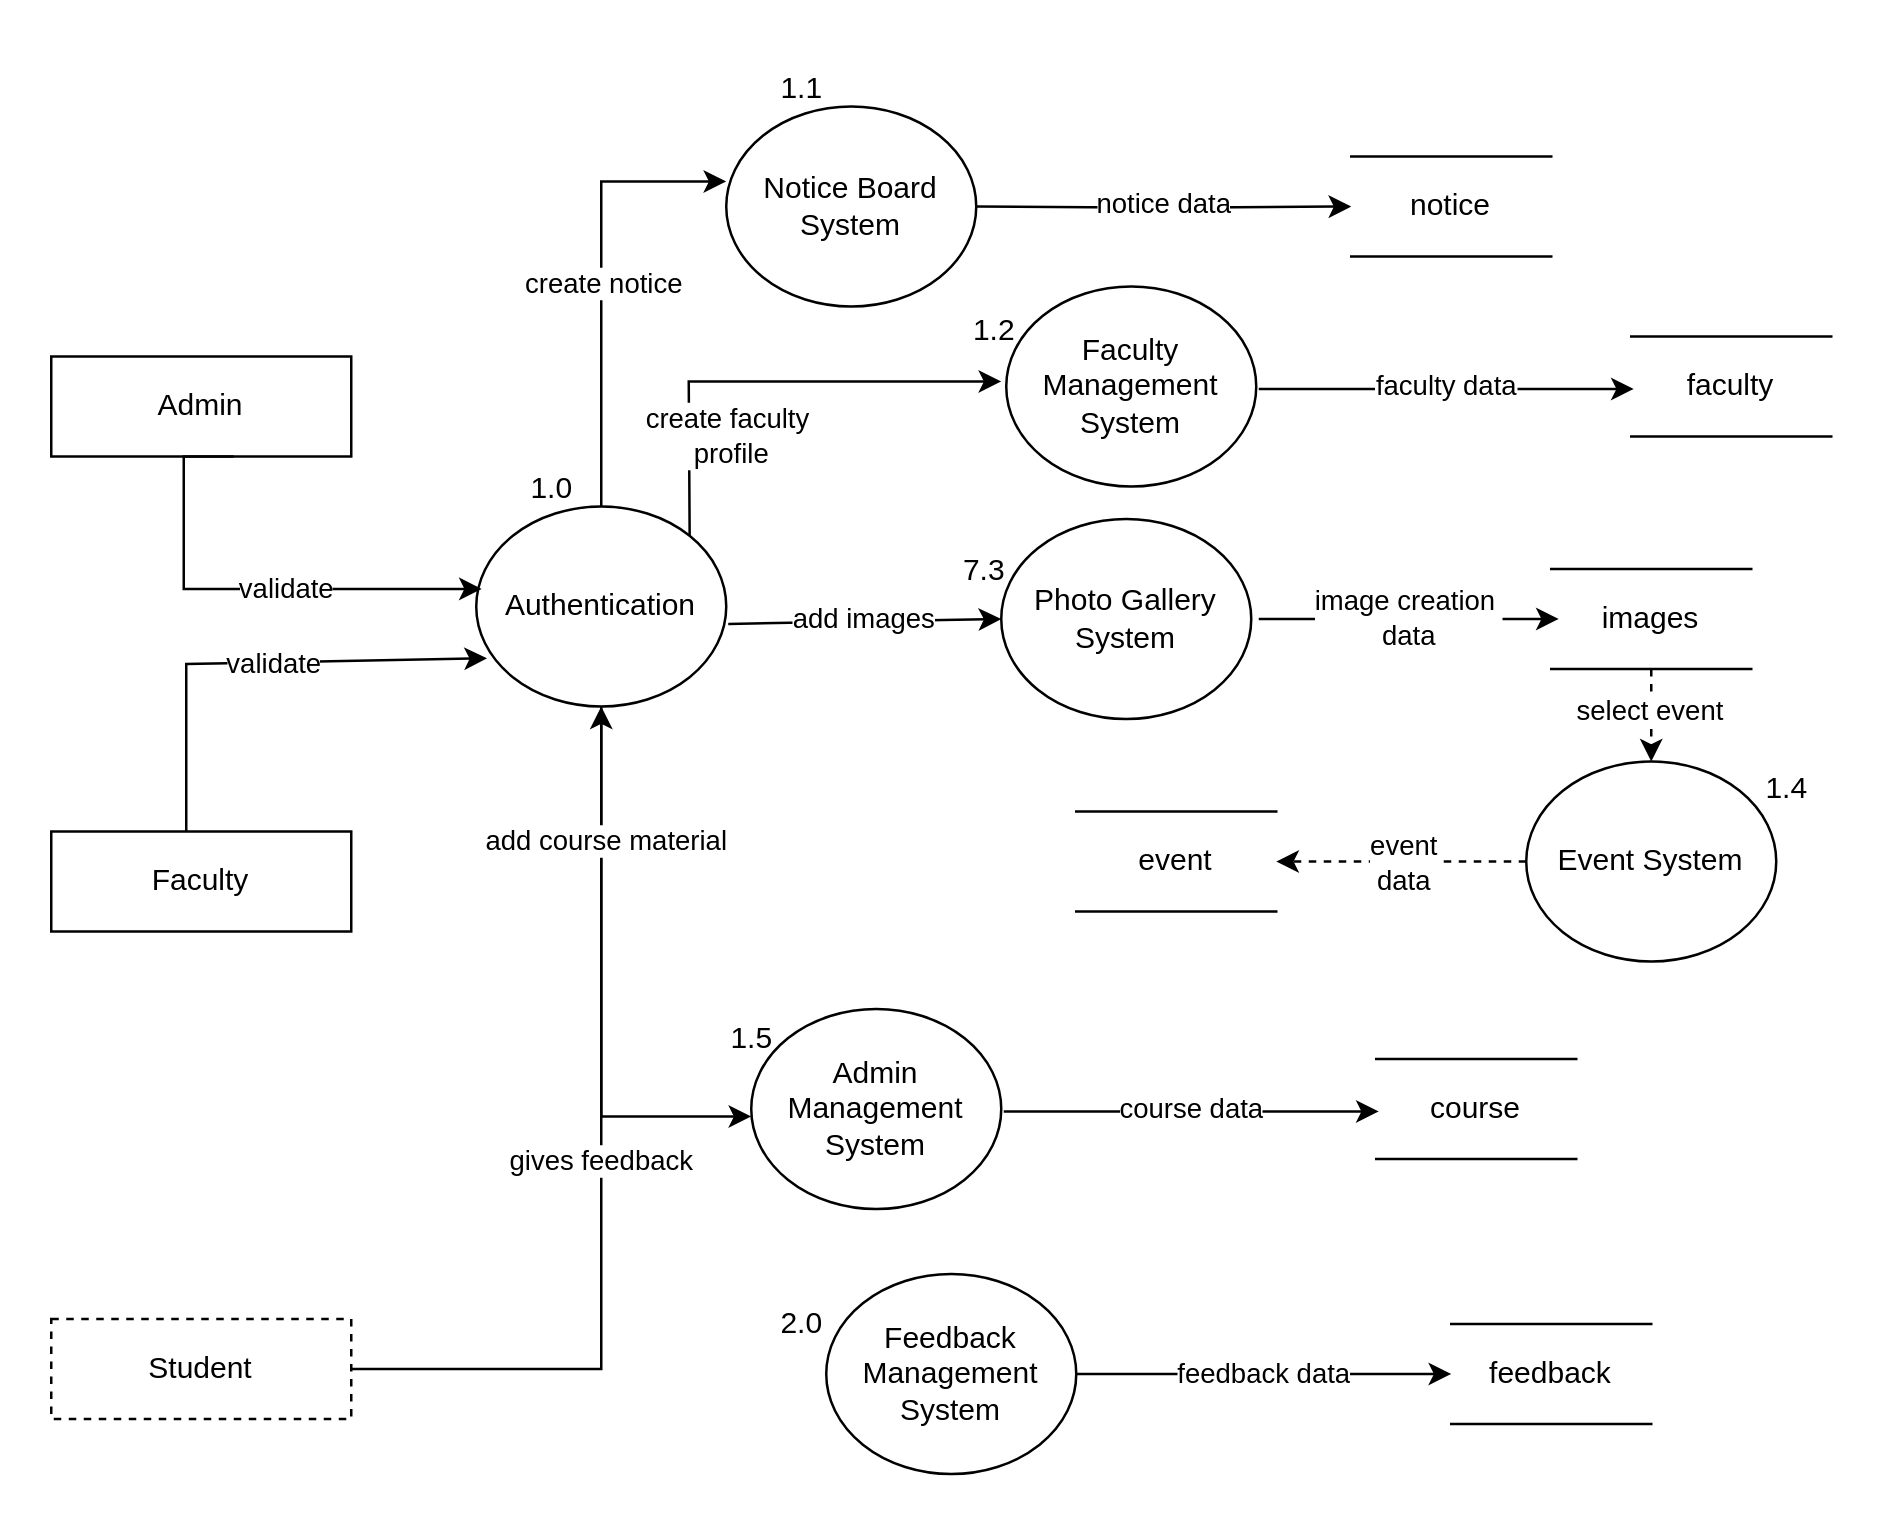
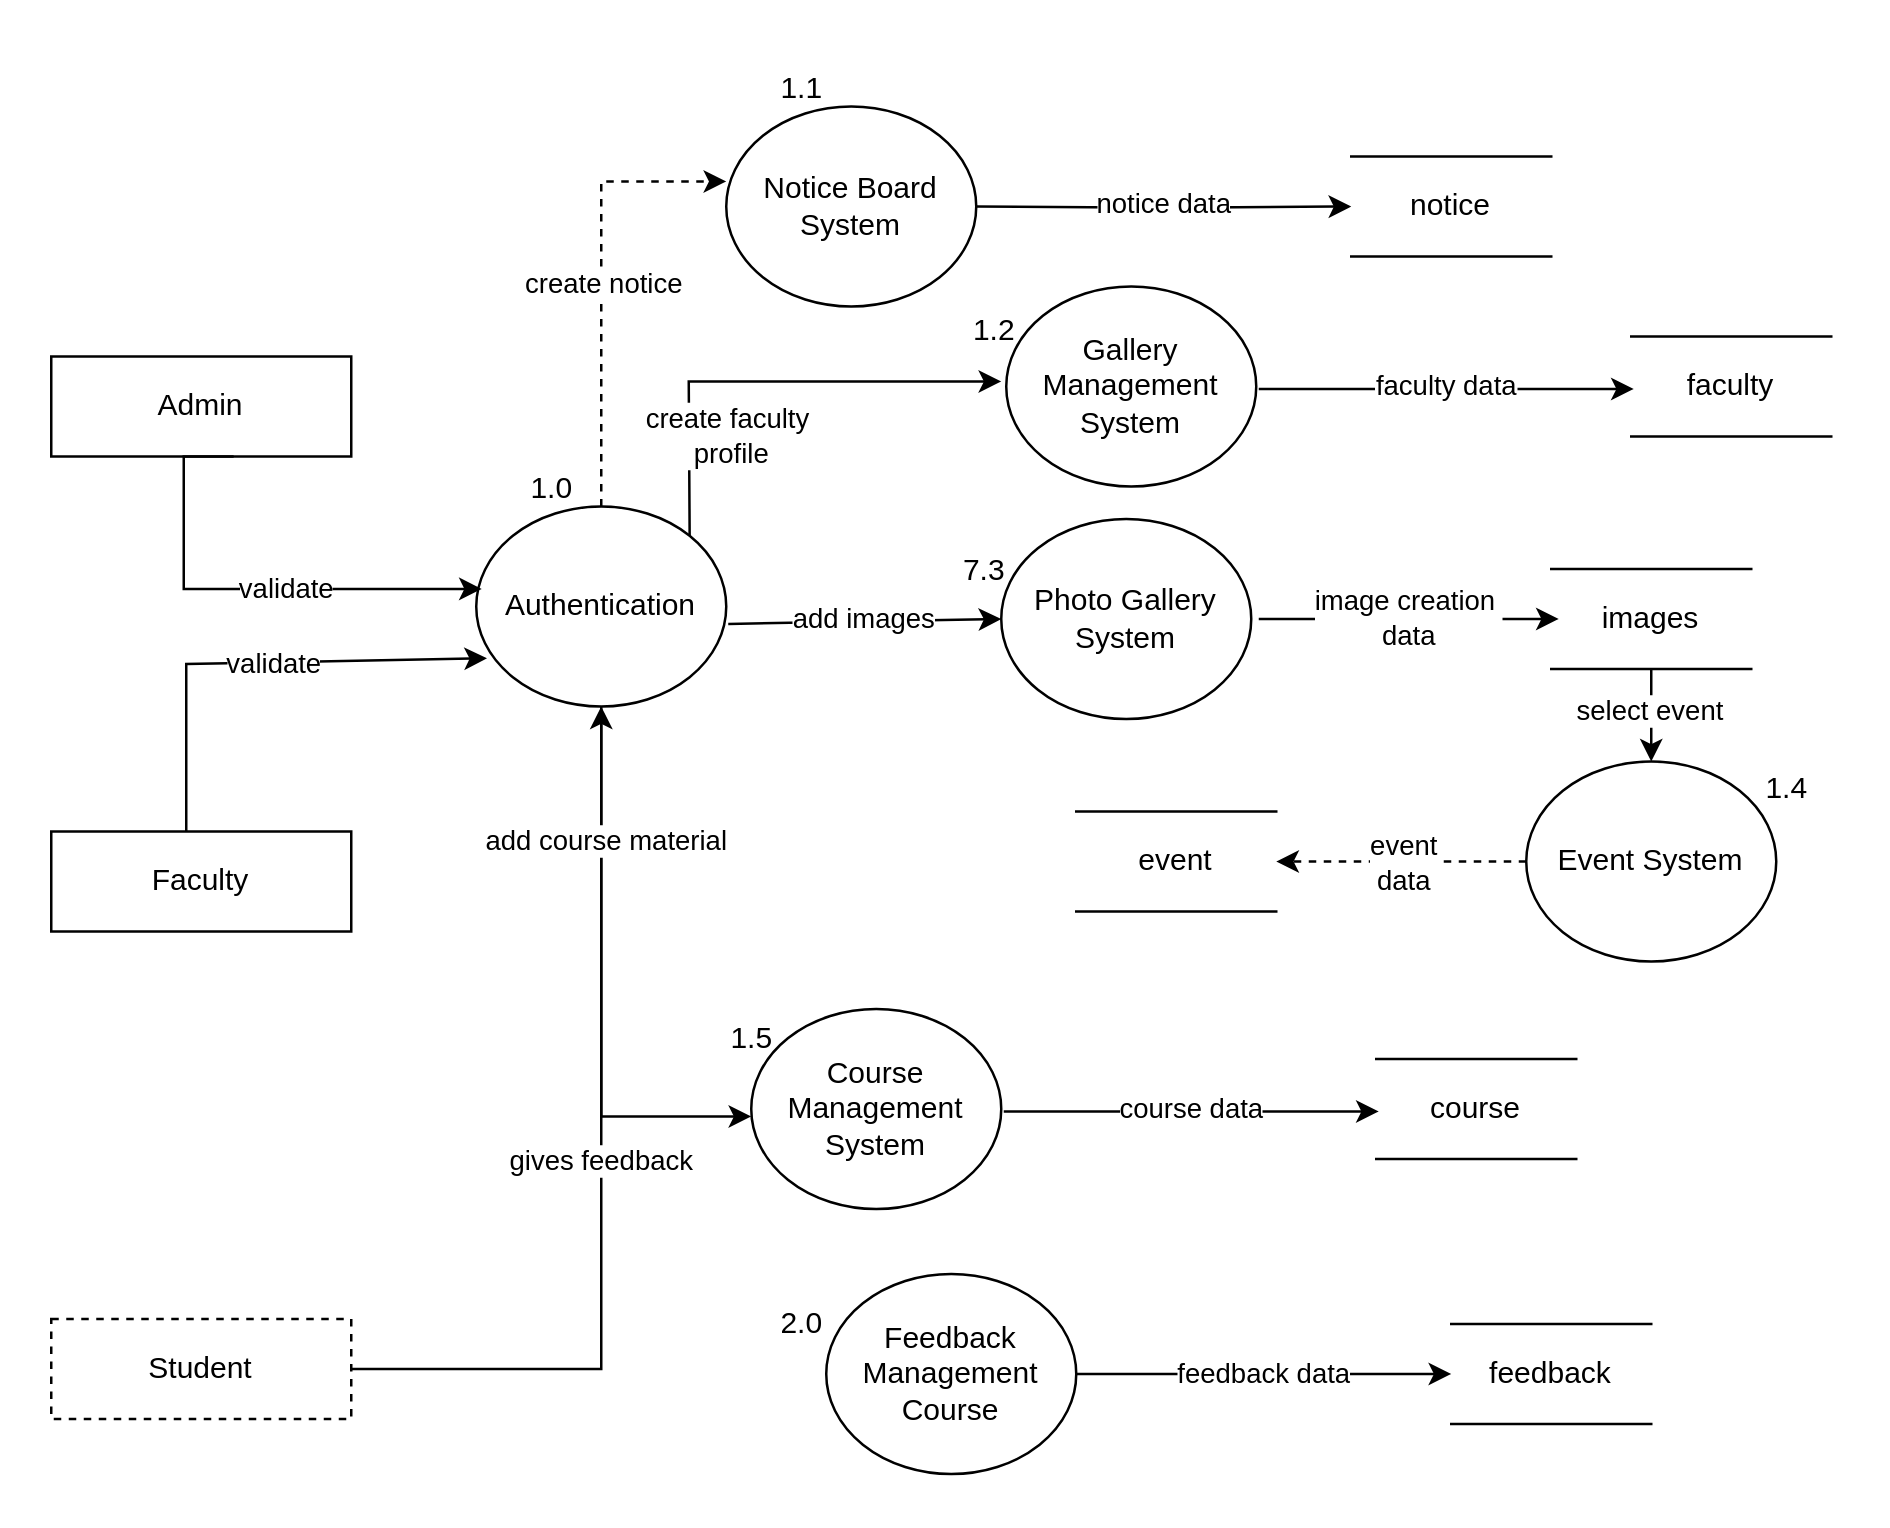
(1131, 386) -> (1131, 386)
(601, 400) -> (601, 400)
(1651, 685) -> (1651, 685)
(876, 1109) -> (876, 1109)
(951, 1374) -> (951, 1374)
